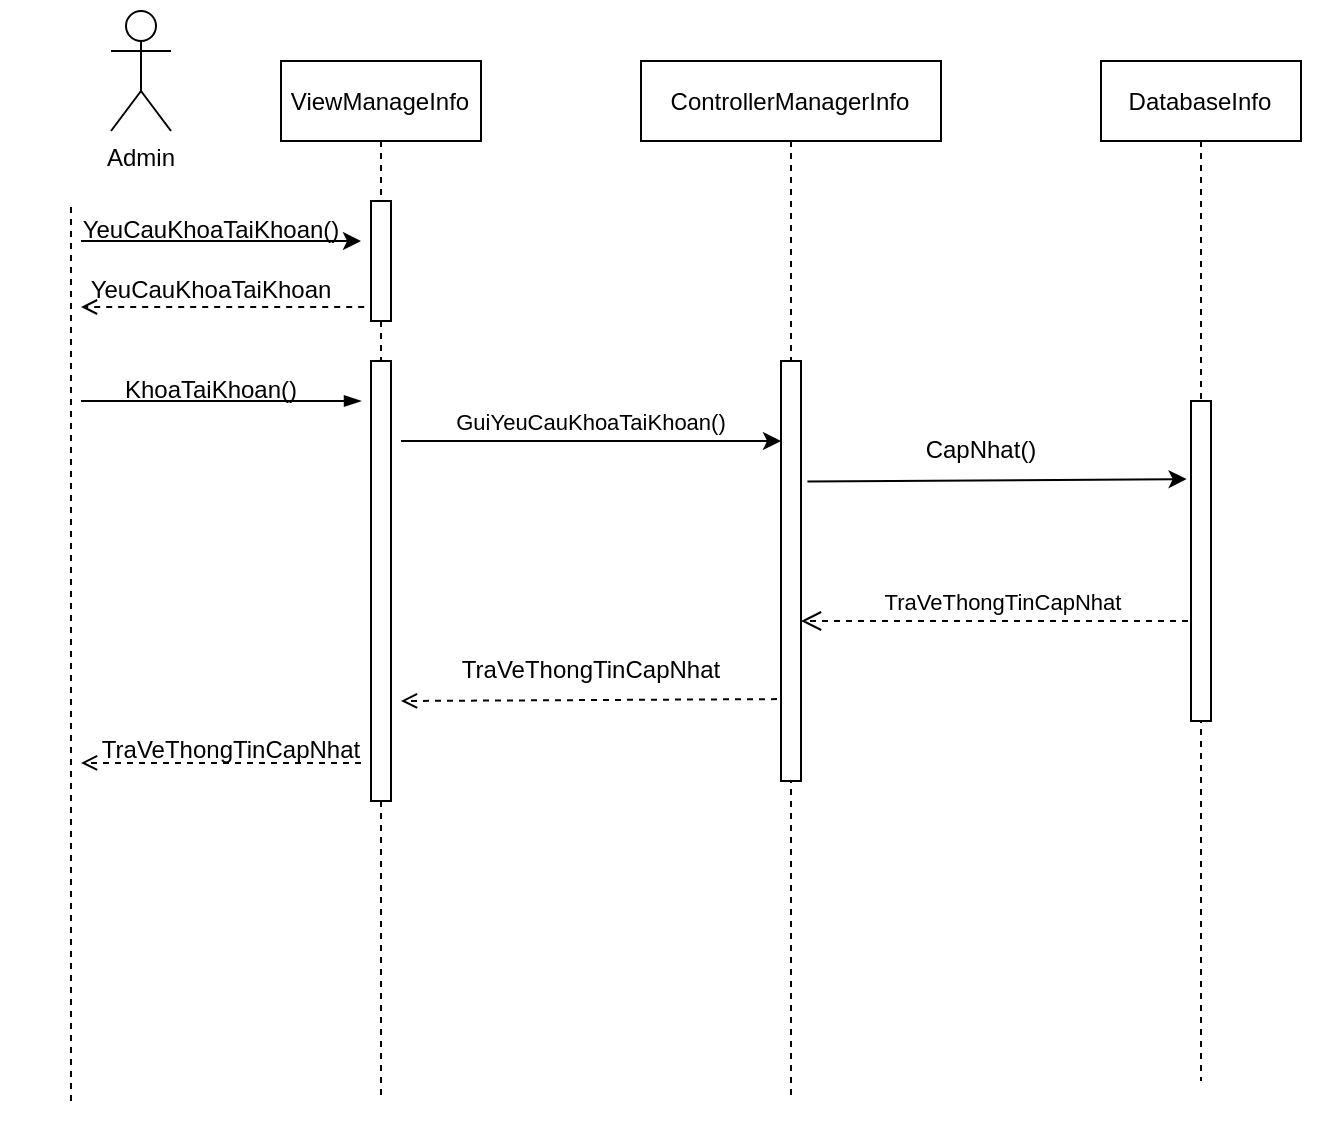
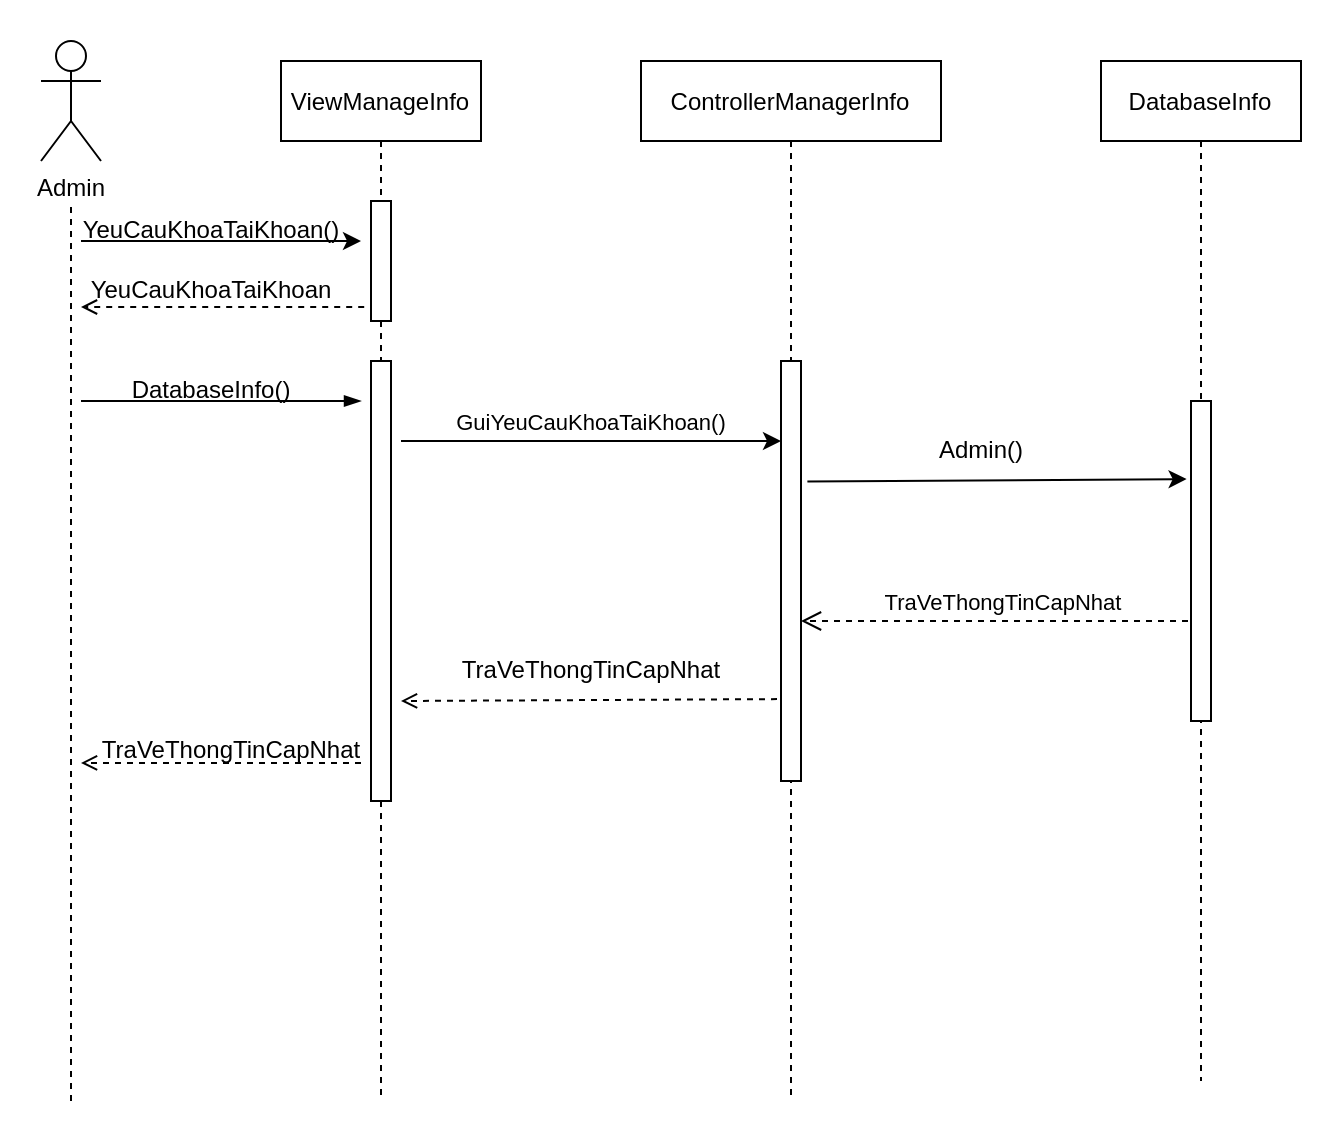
(141, 71) -> (71, 101)
(212, 391) -> (212, 391)
(982, 451) -> (982, 451)
